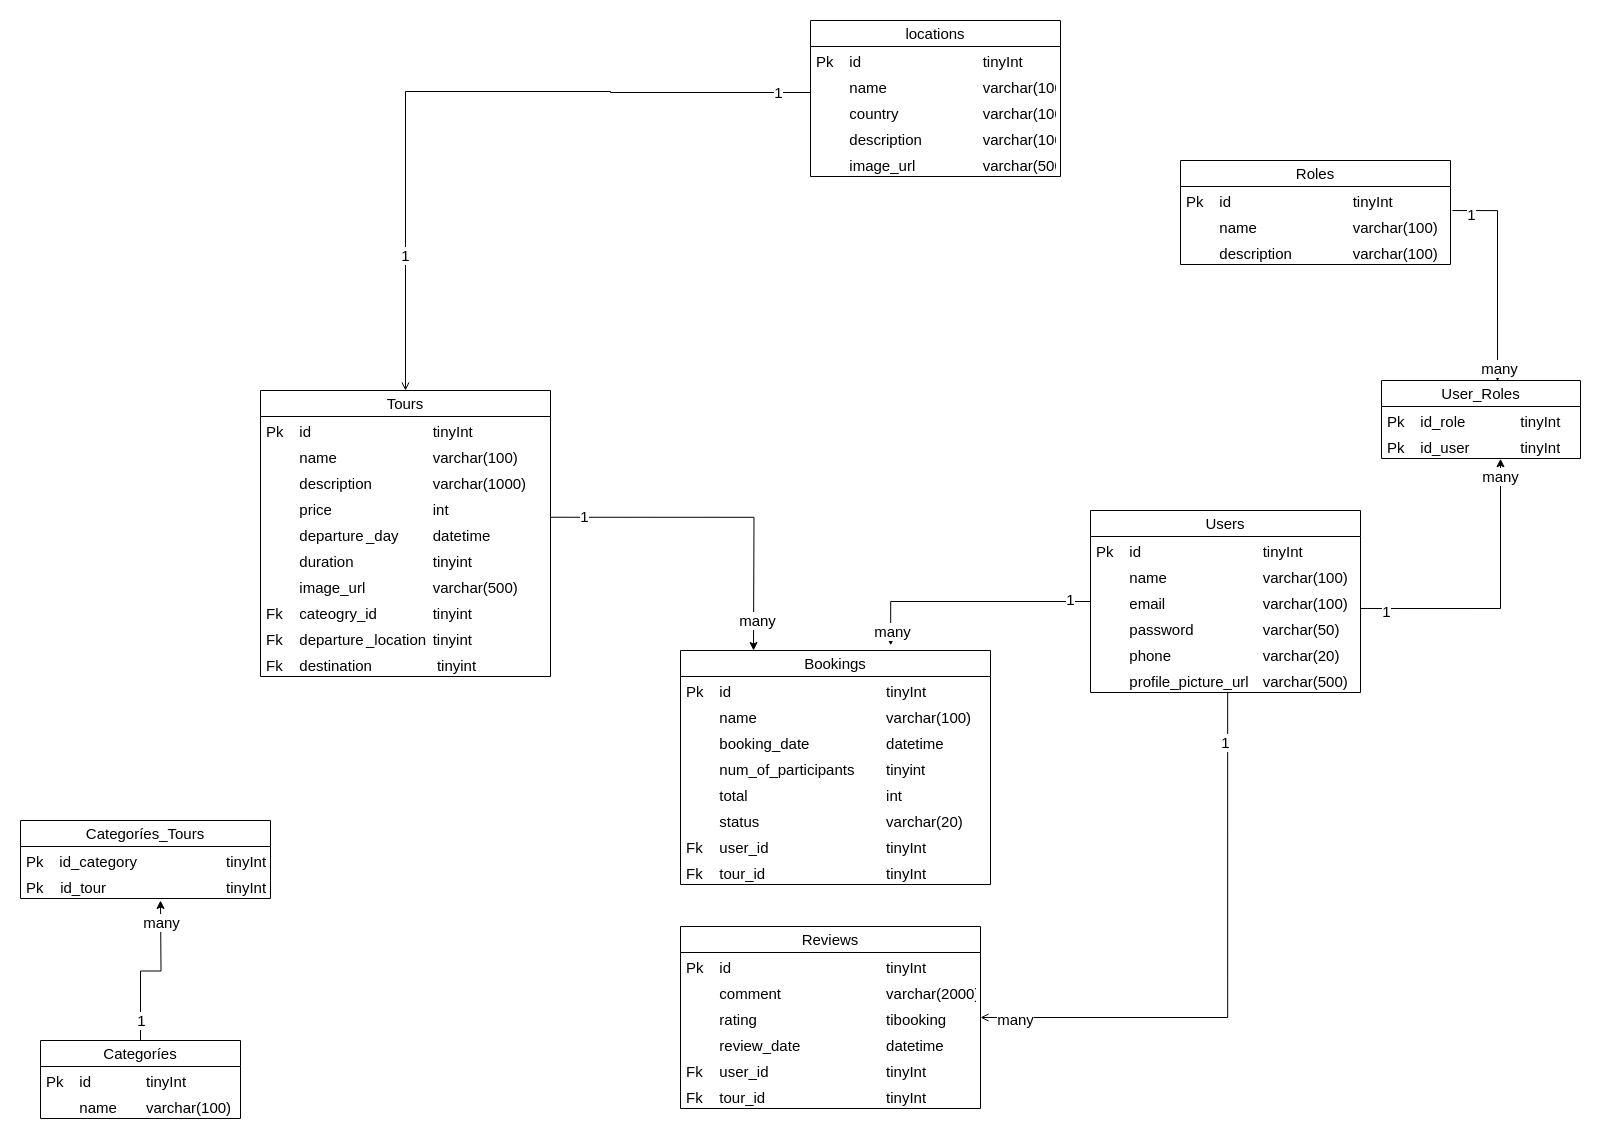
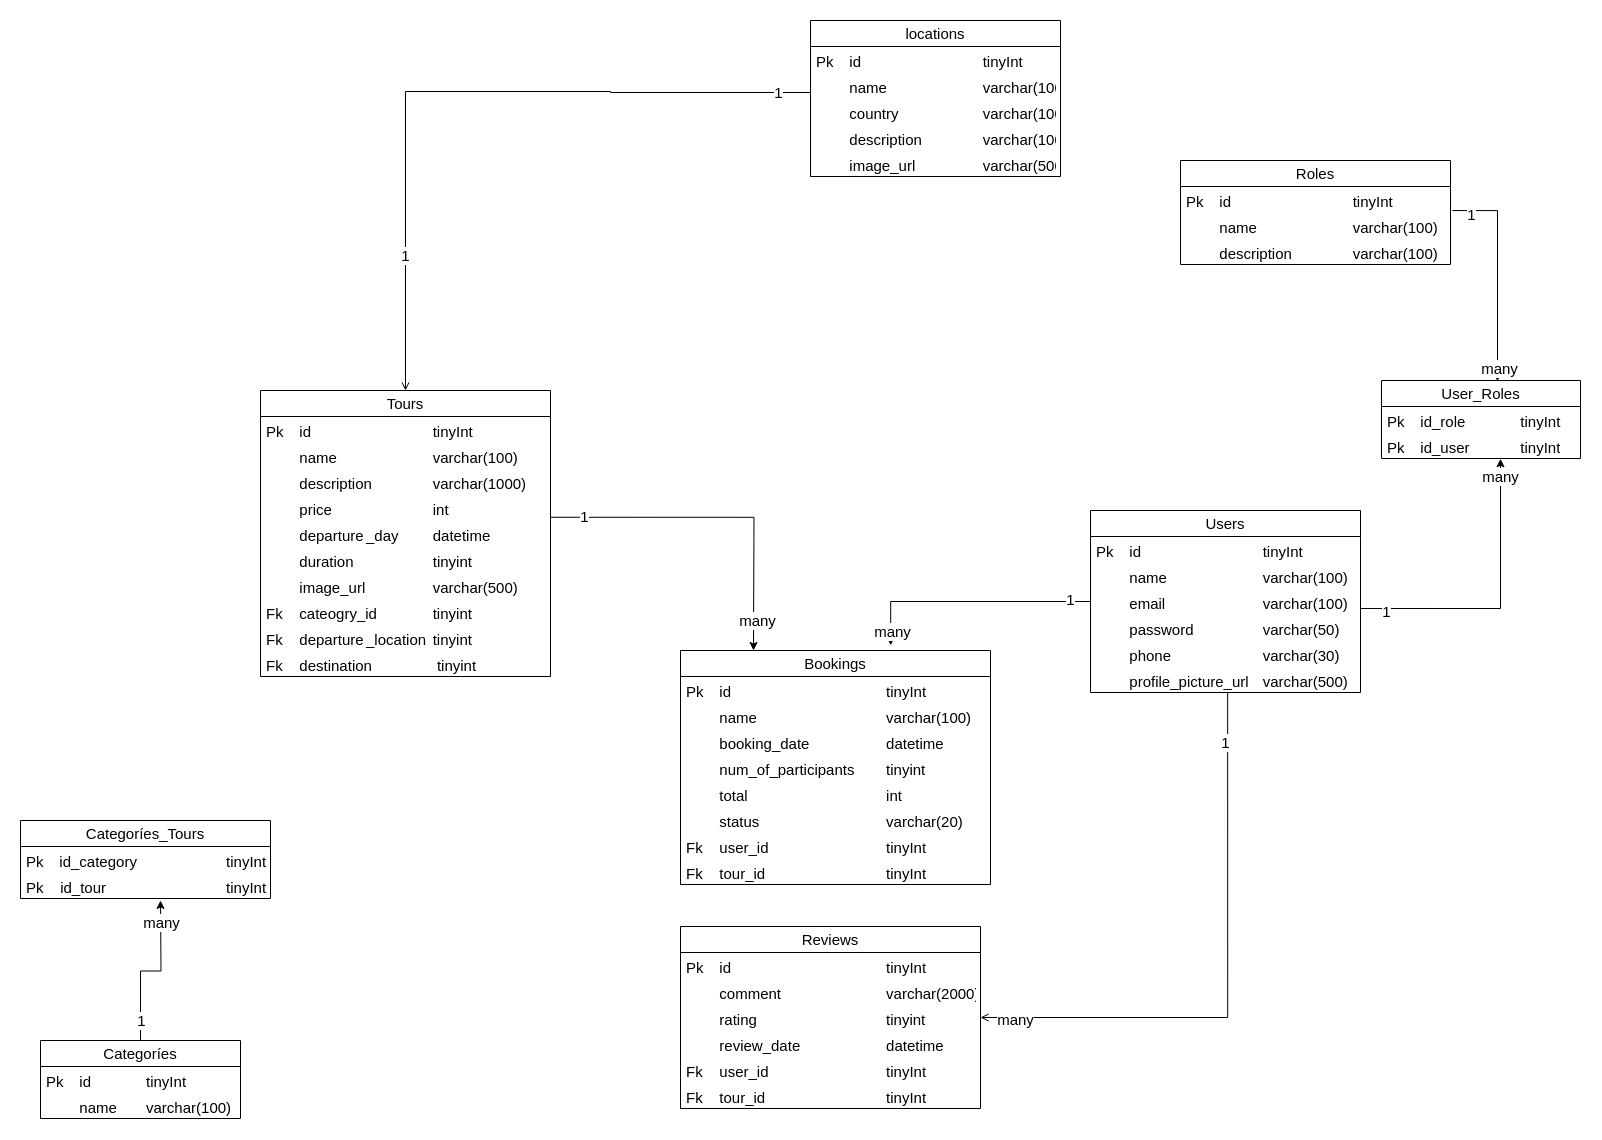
(1181, 657) -> (1181, 657)
(765, 1021) -> (756, 1021)
